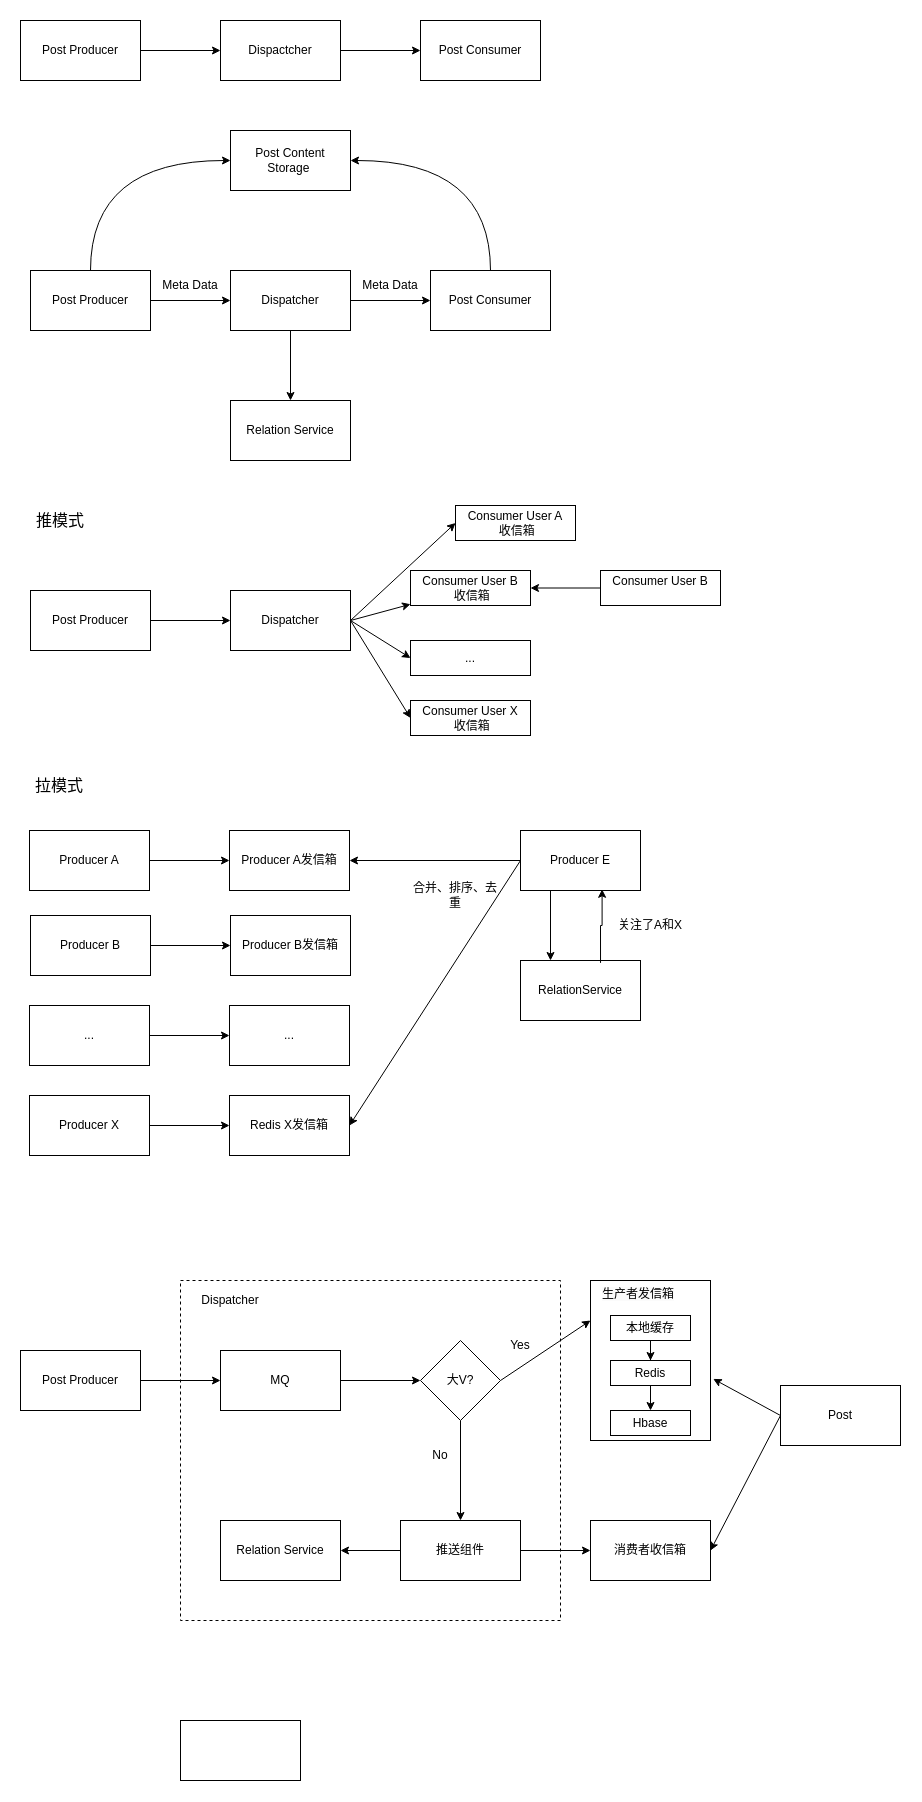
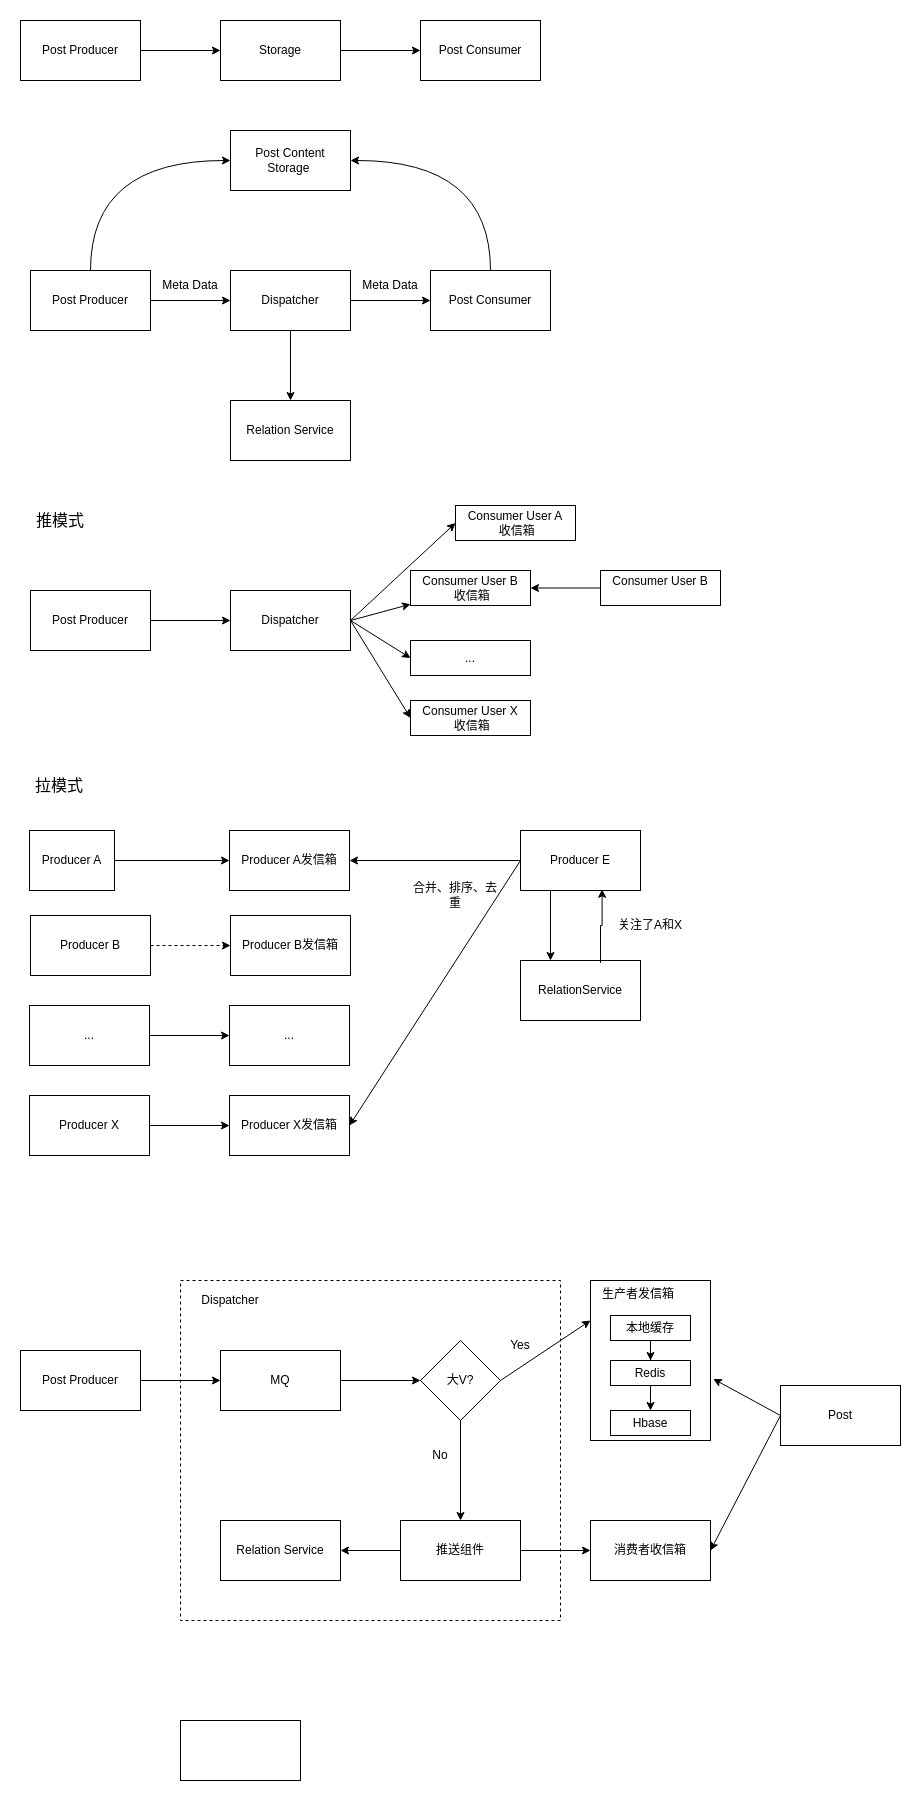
(281, 51) -> (281, 51)
(90, 861) -> (72, 861)
(188, 946) -> (188, 946)
(290, 1126) -> (290, 1126)
